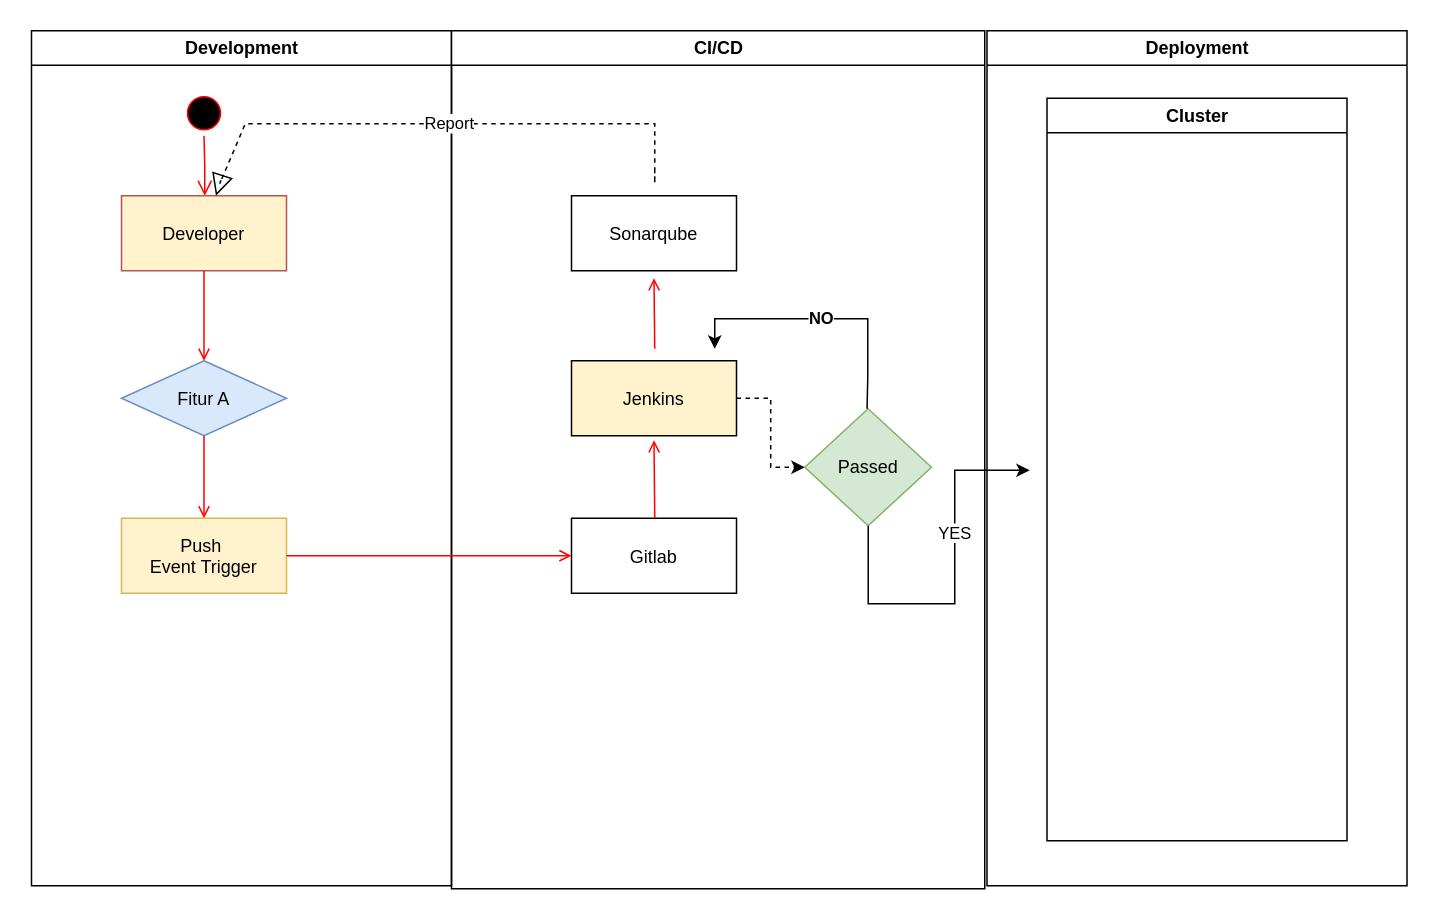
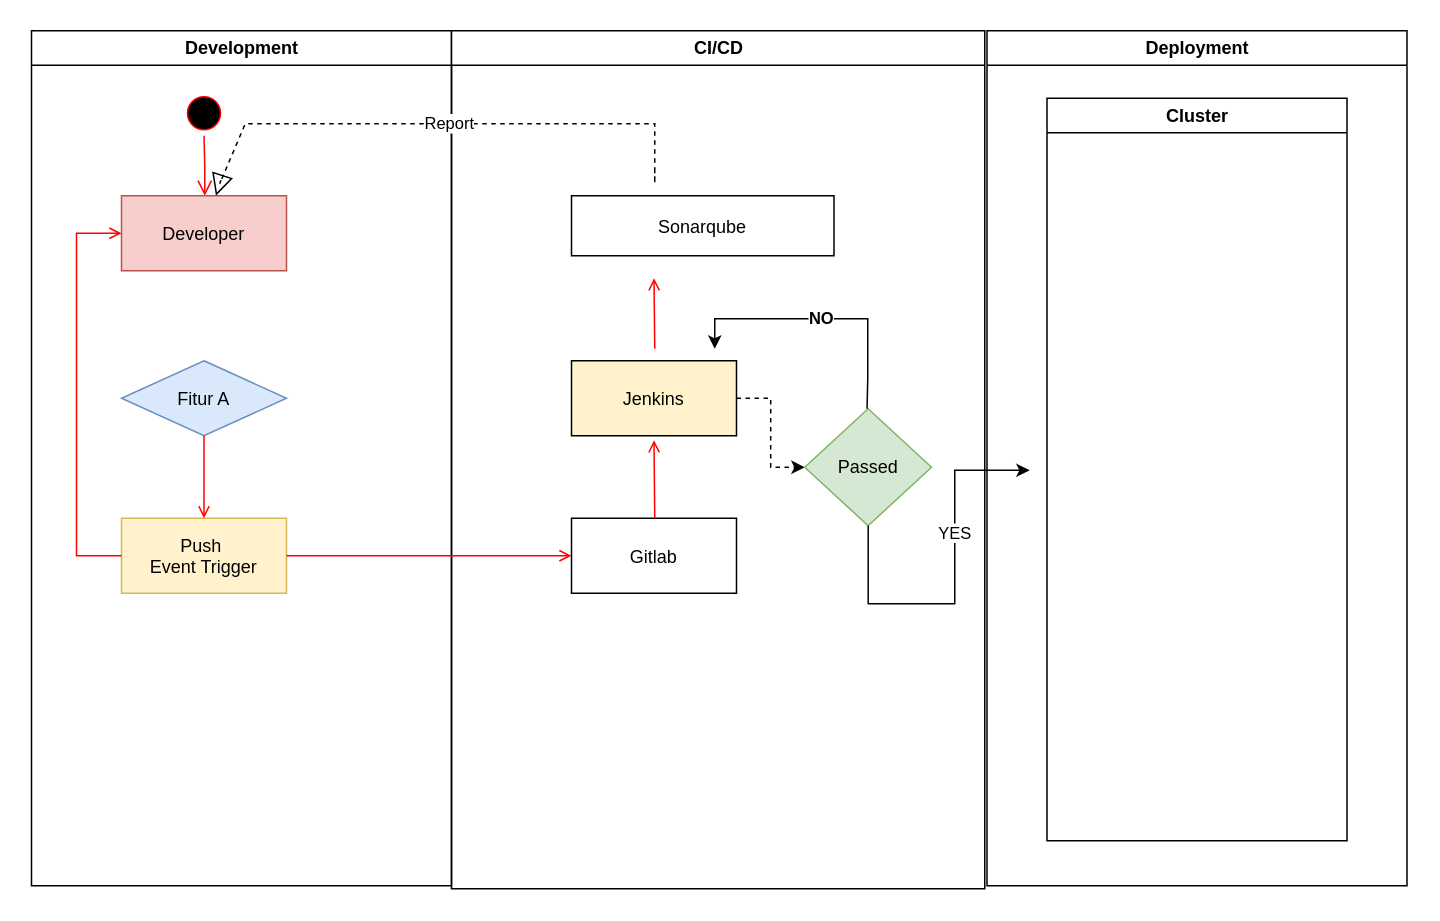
(204, 233) -> (204, 233)
(654, 233) -> (703, 226)
(204, 314) -> none
none -> (77, 397)
